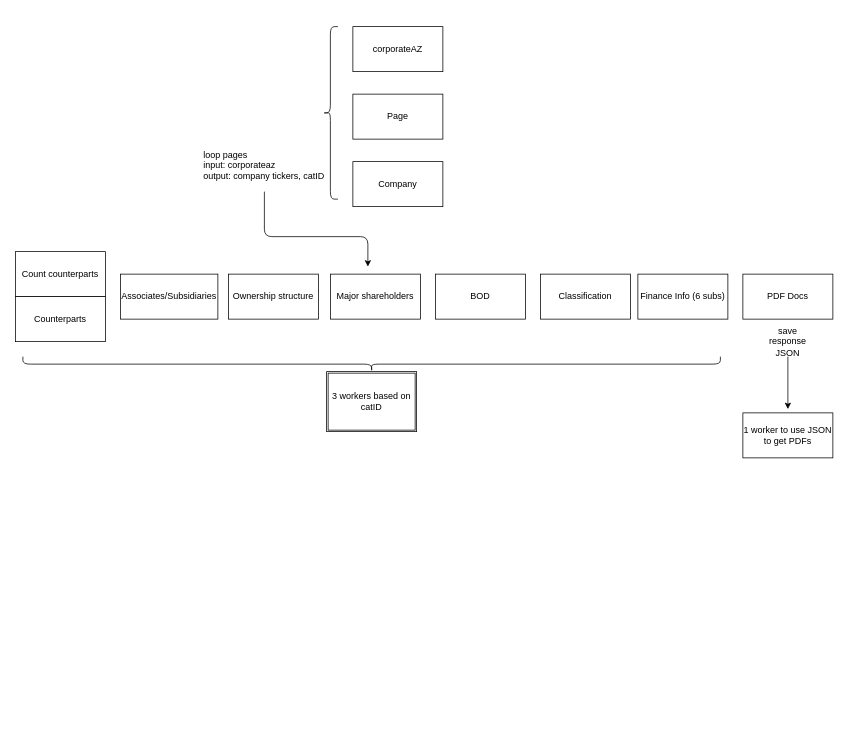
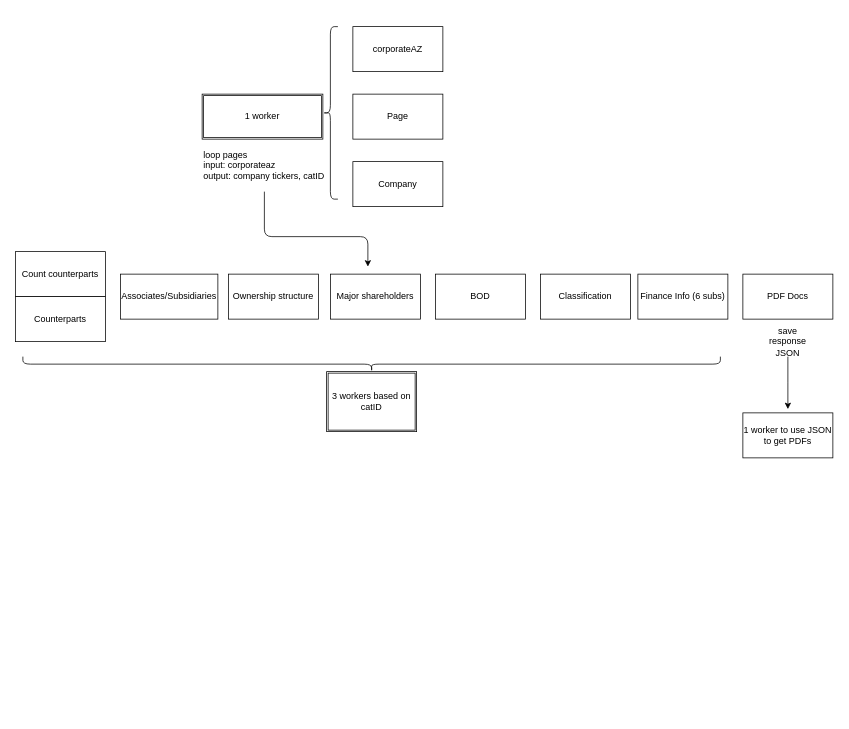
none -> (263, 117)
